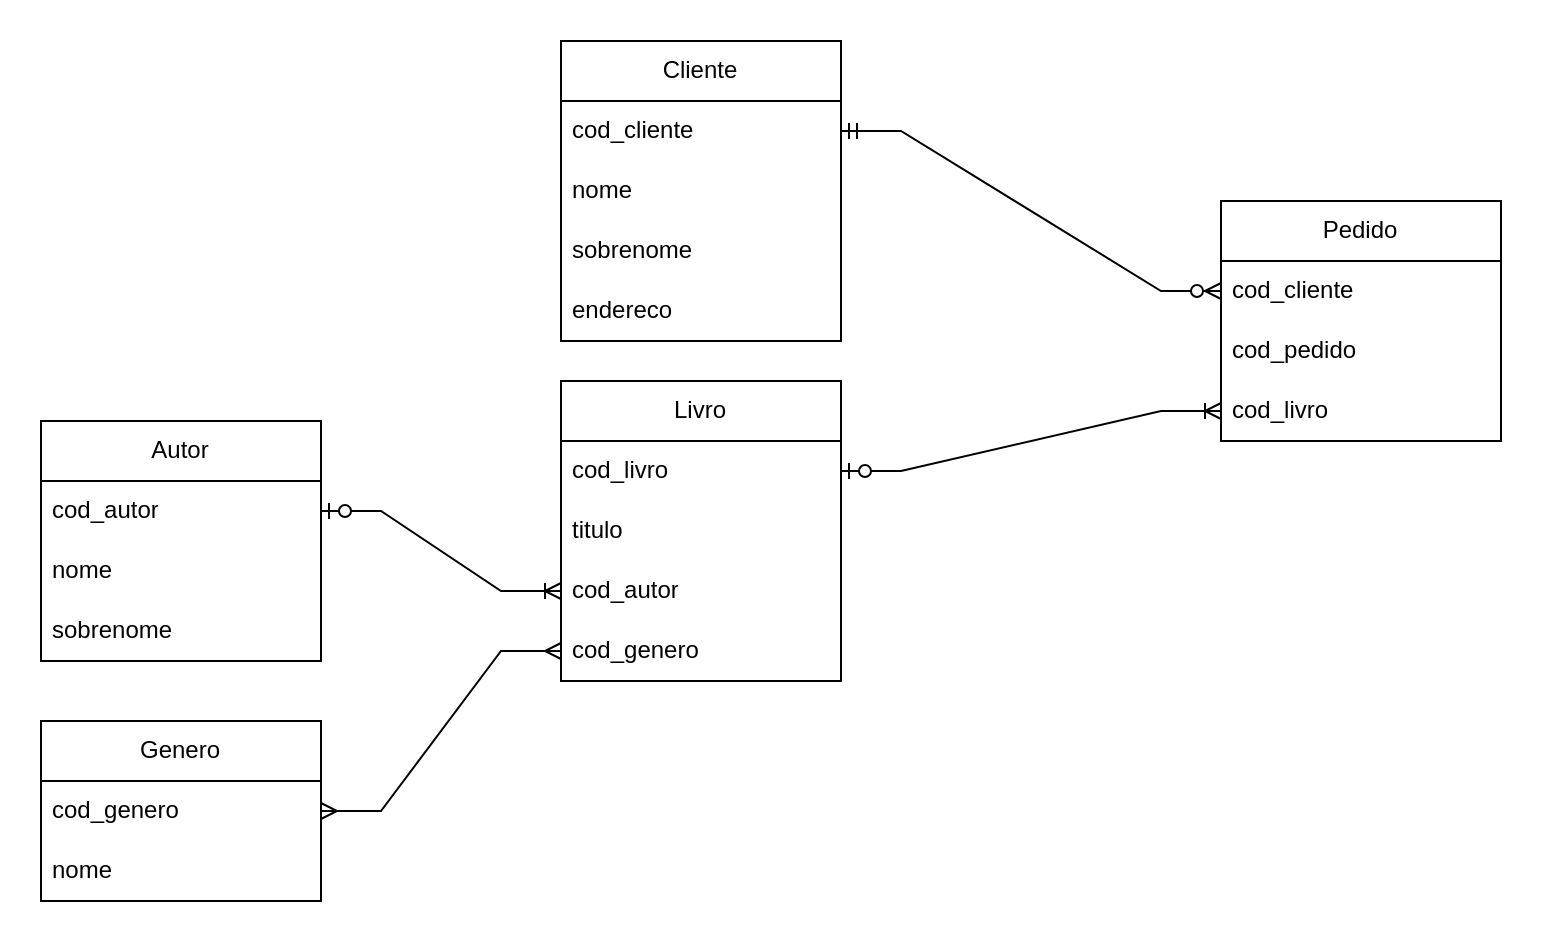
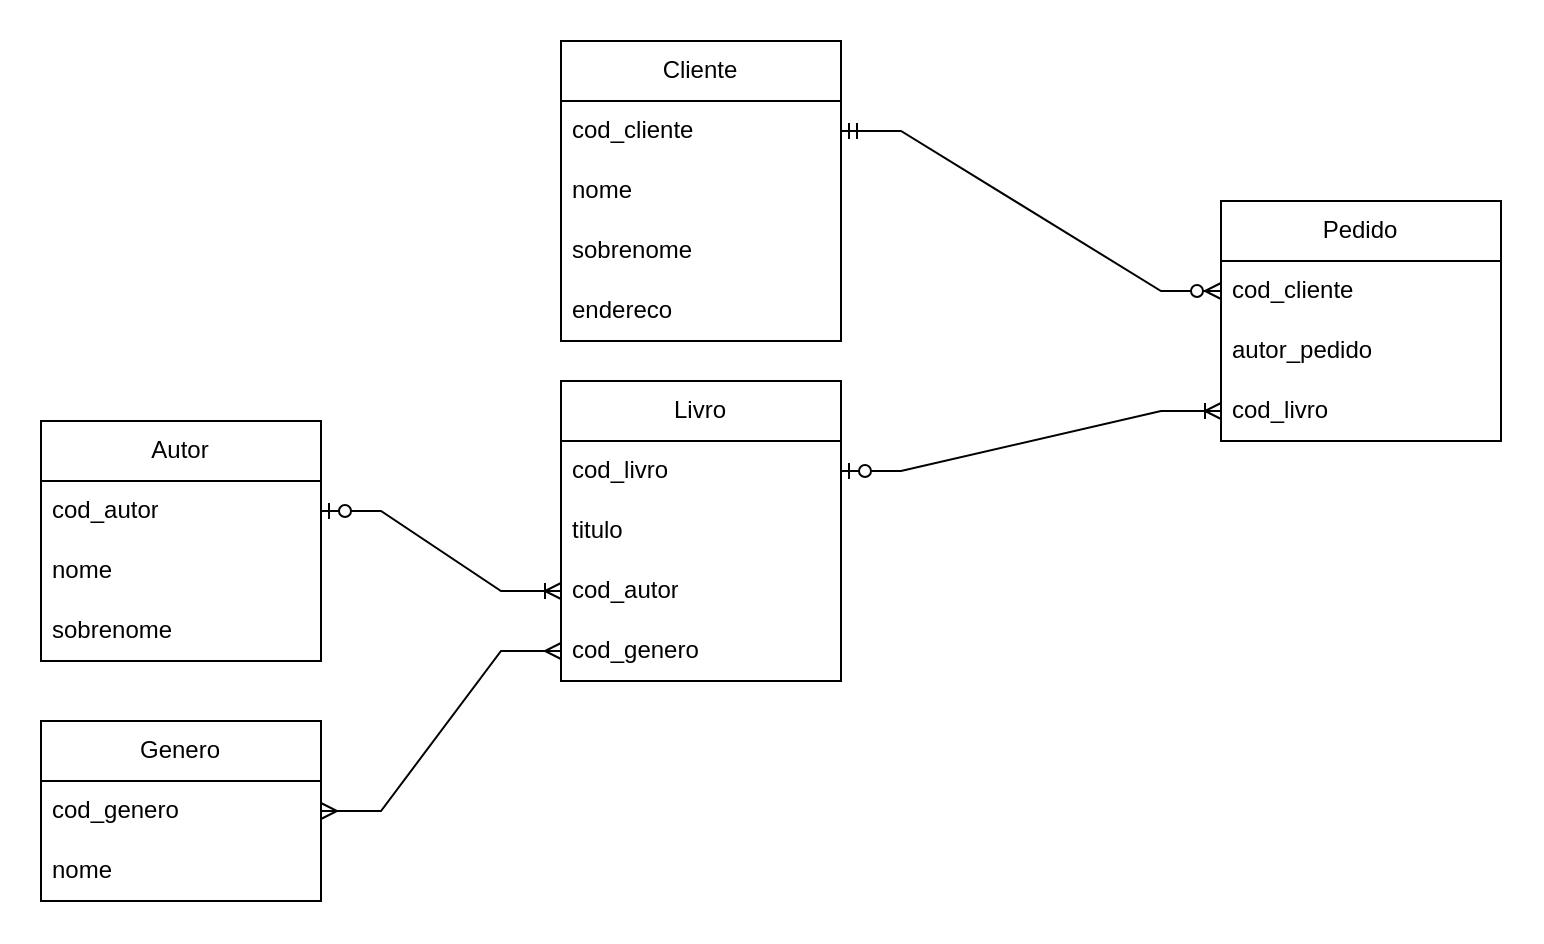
(1297, 351) -> (1311, 351)
